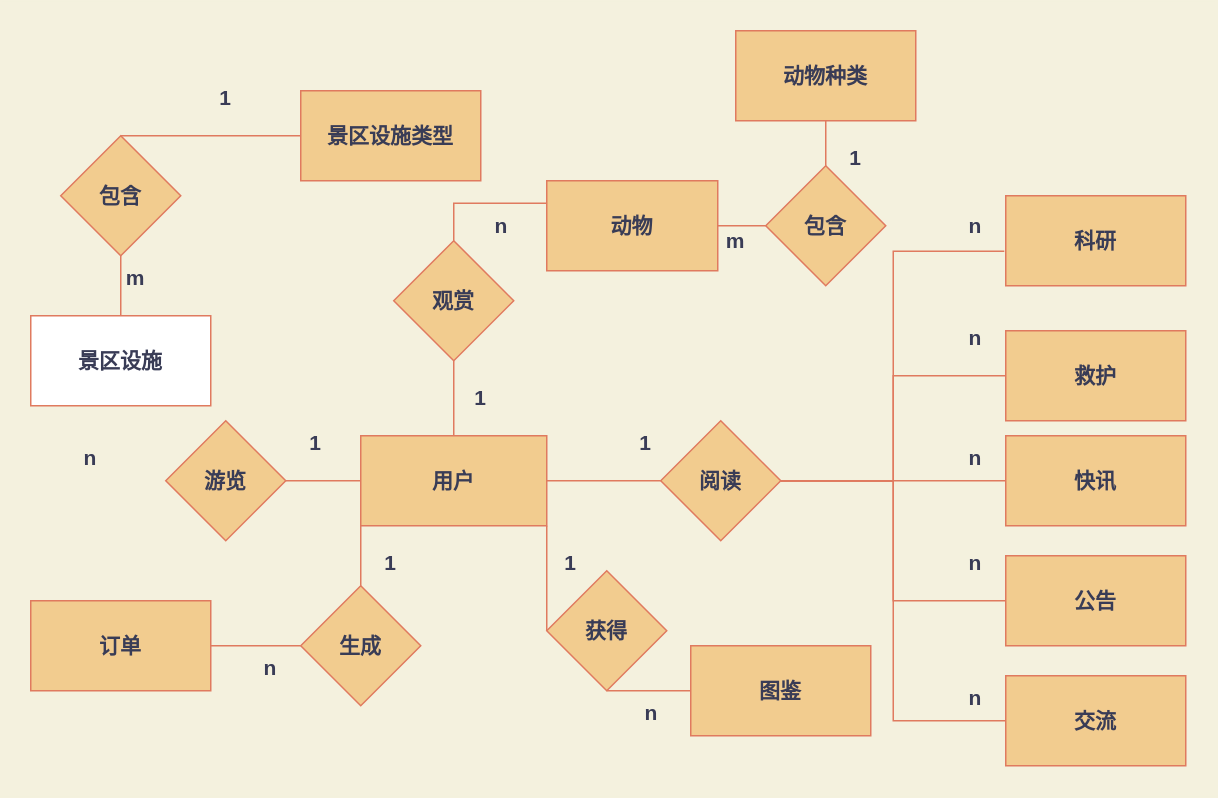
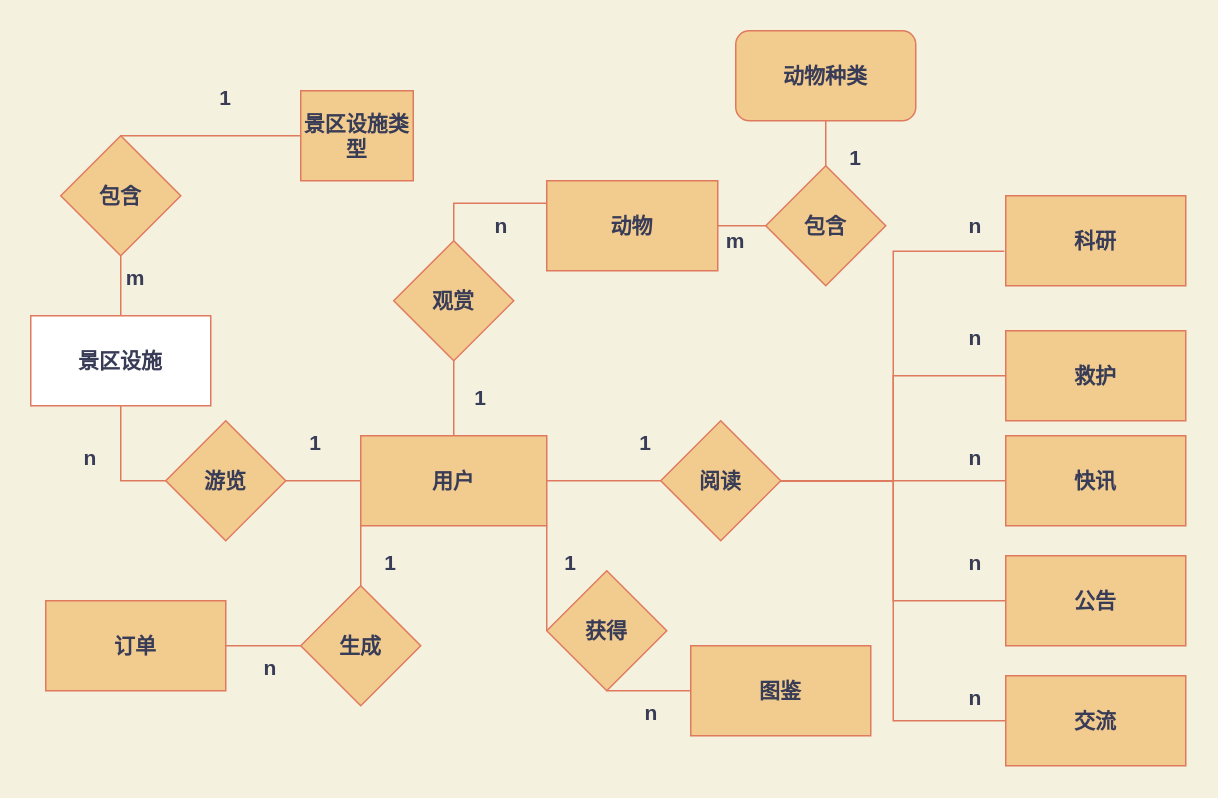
(826, 76) -> (826, 76)
(391, 136) -> (357, 136)
none -> (121, 466)
(121, 646) -> (136, 646)
